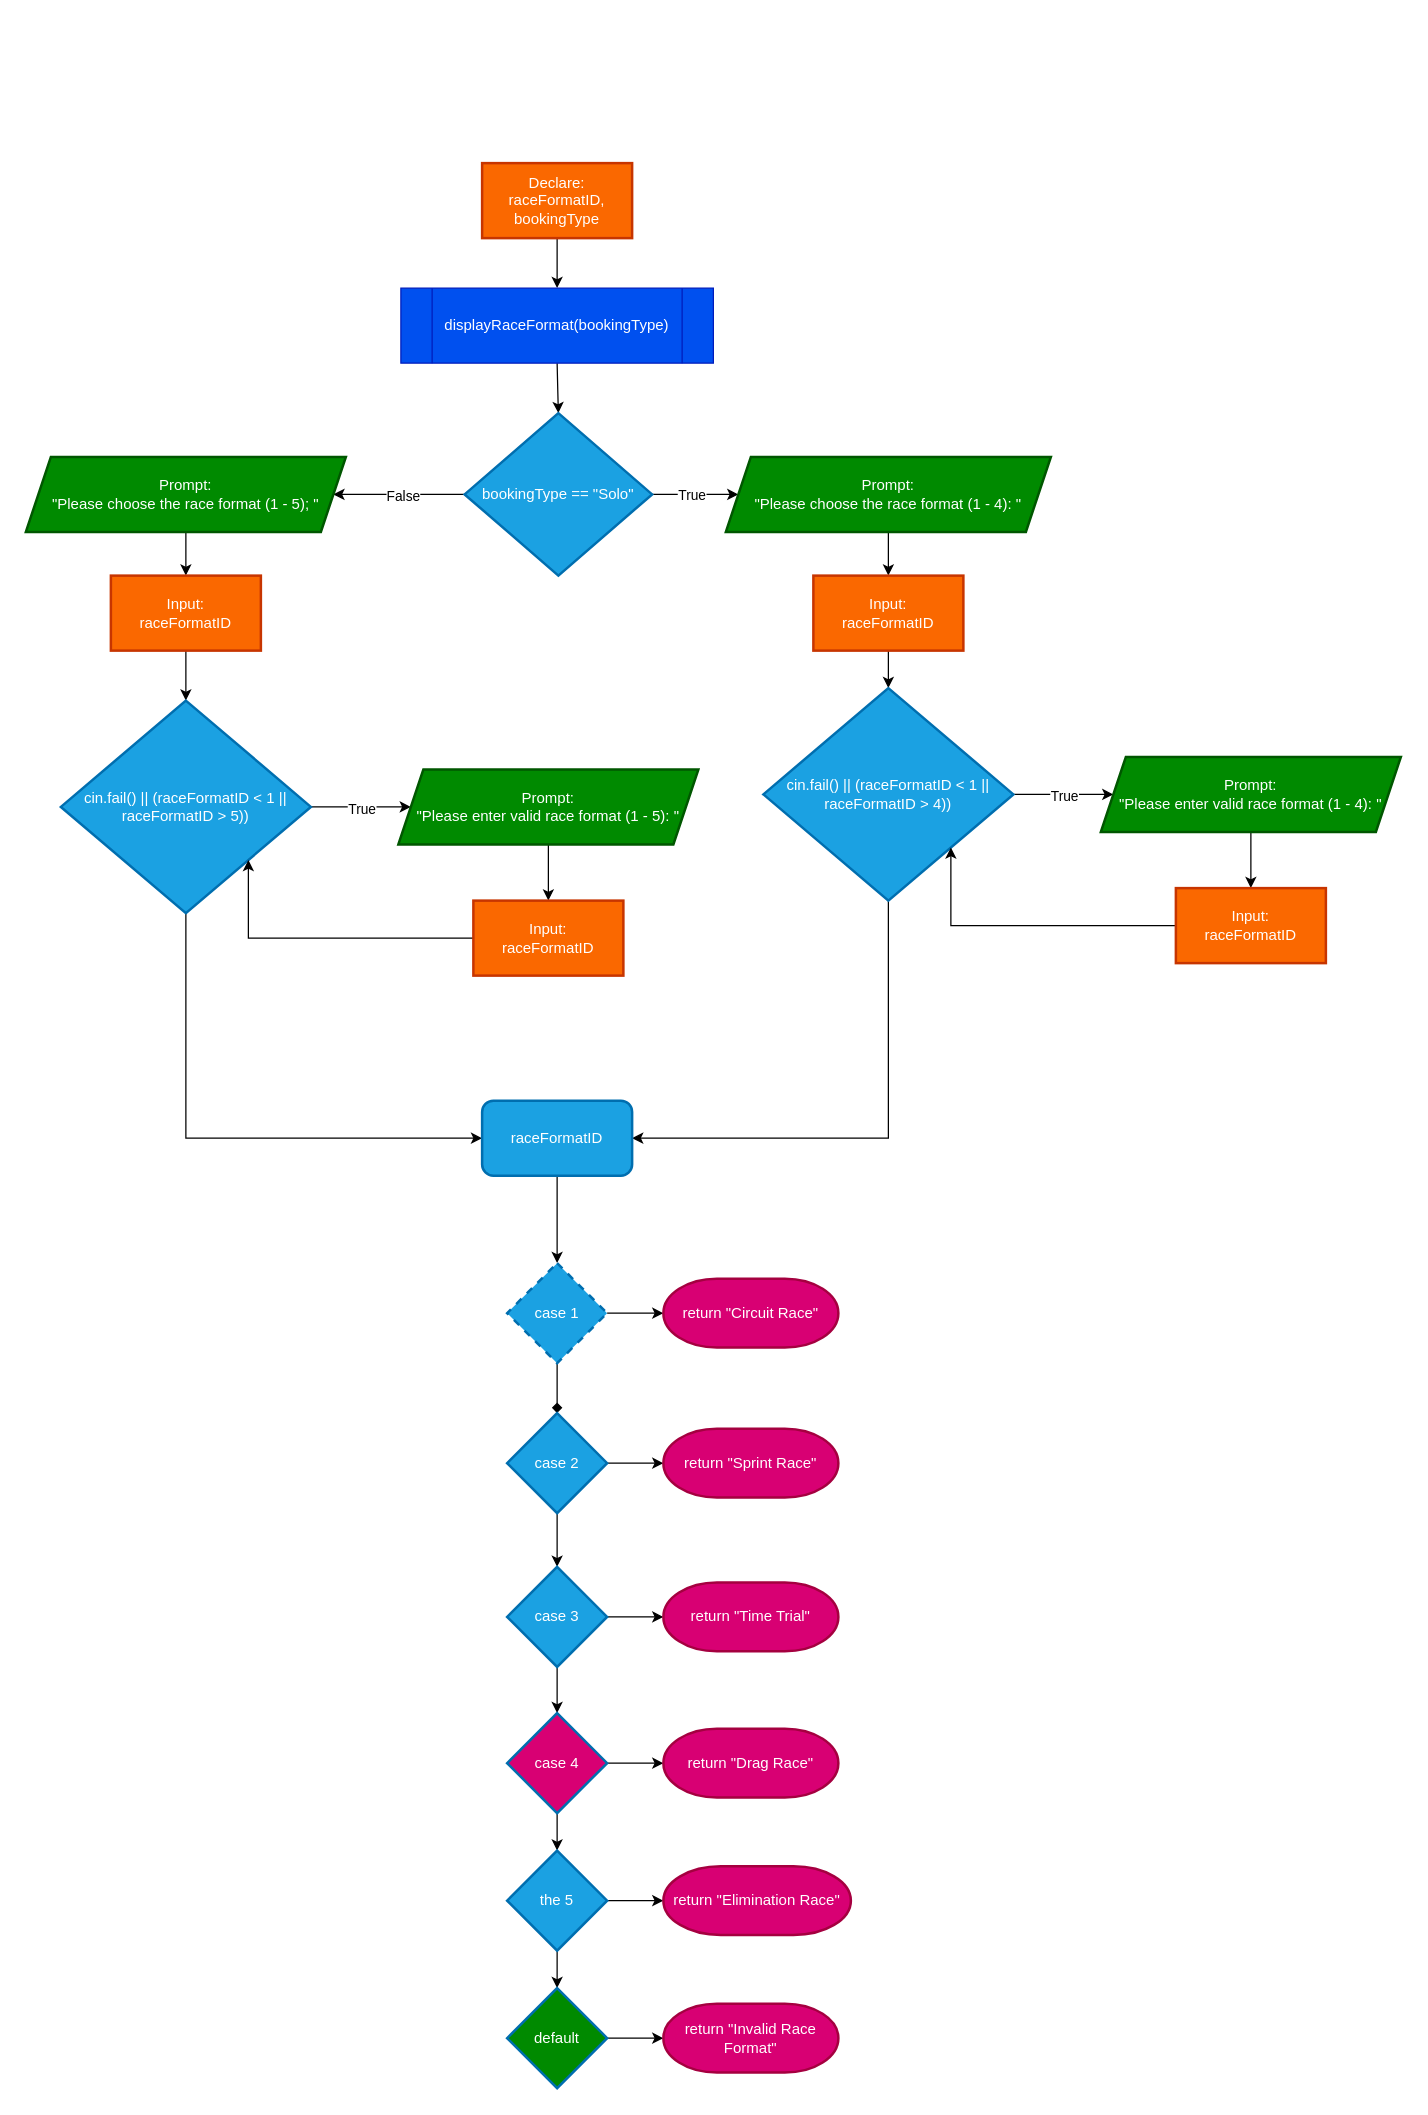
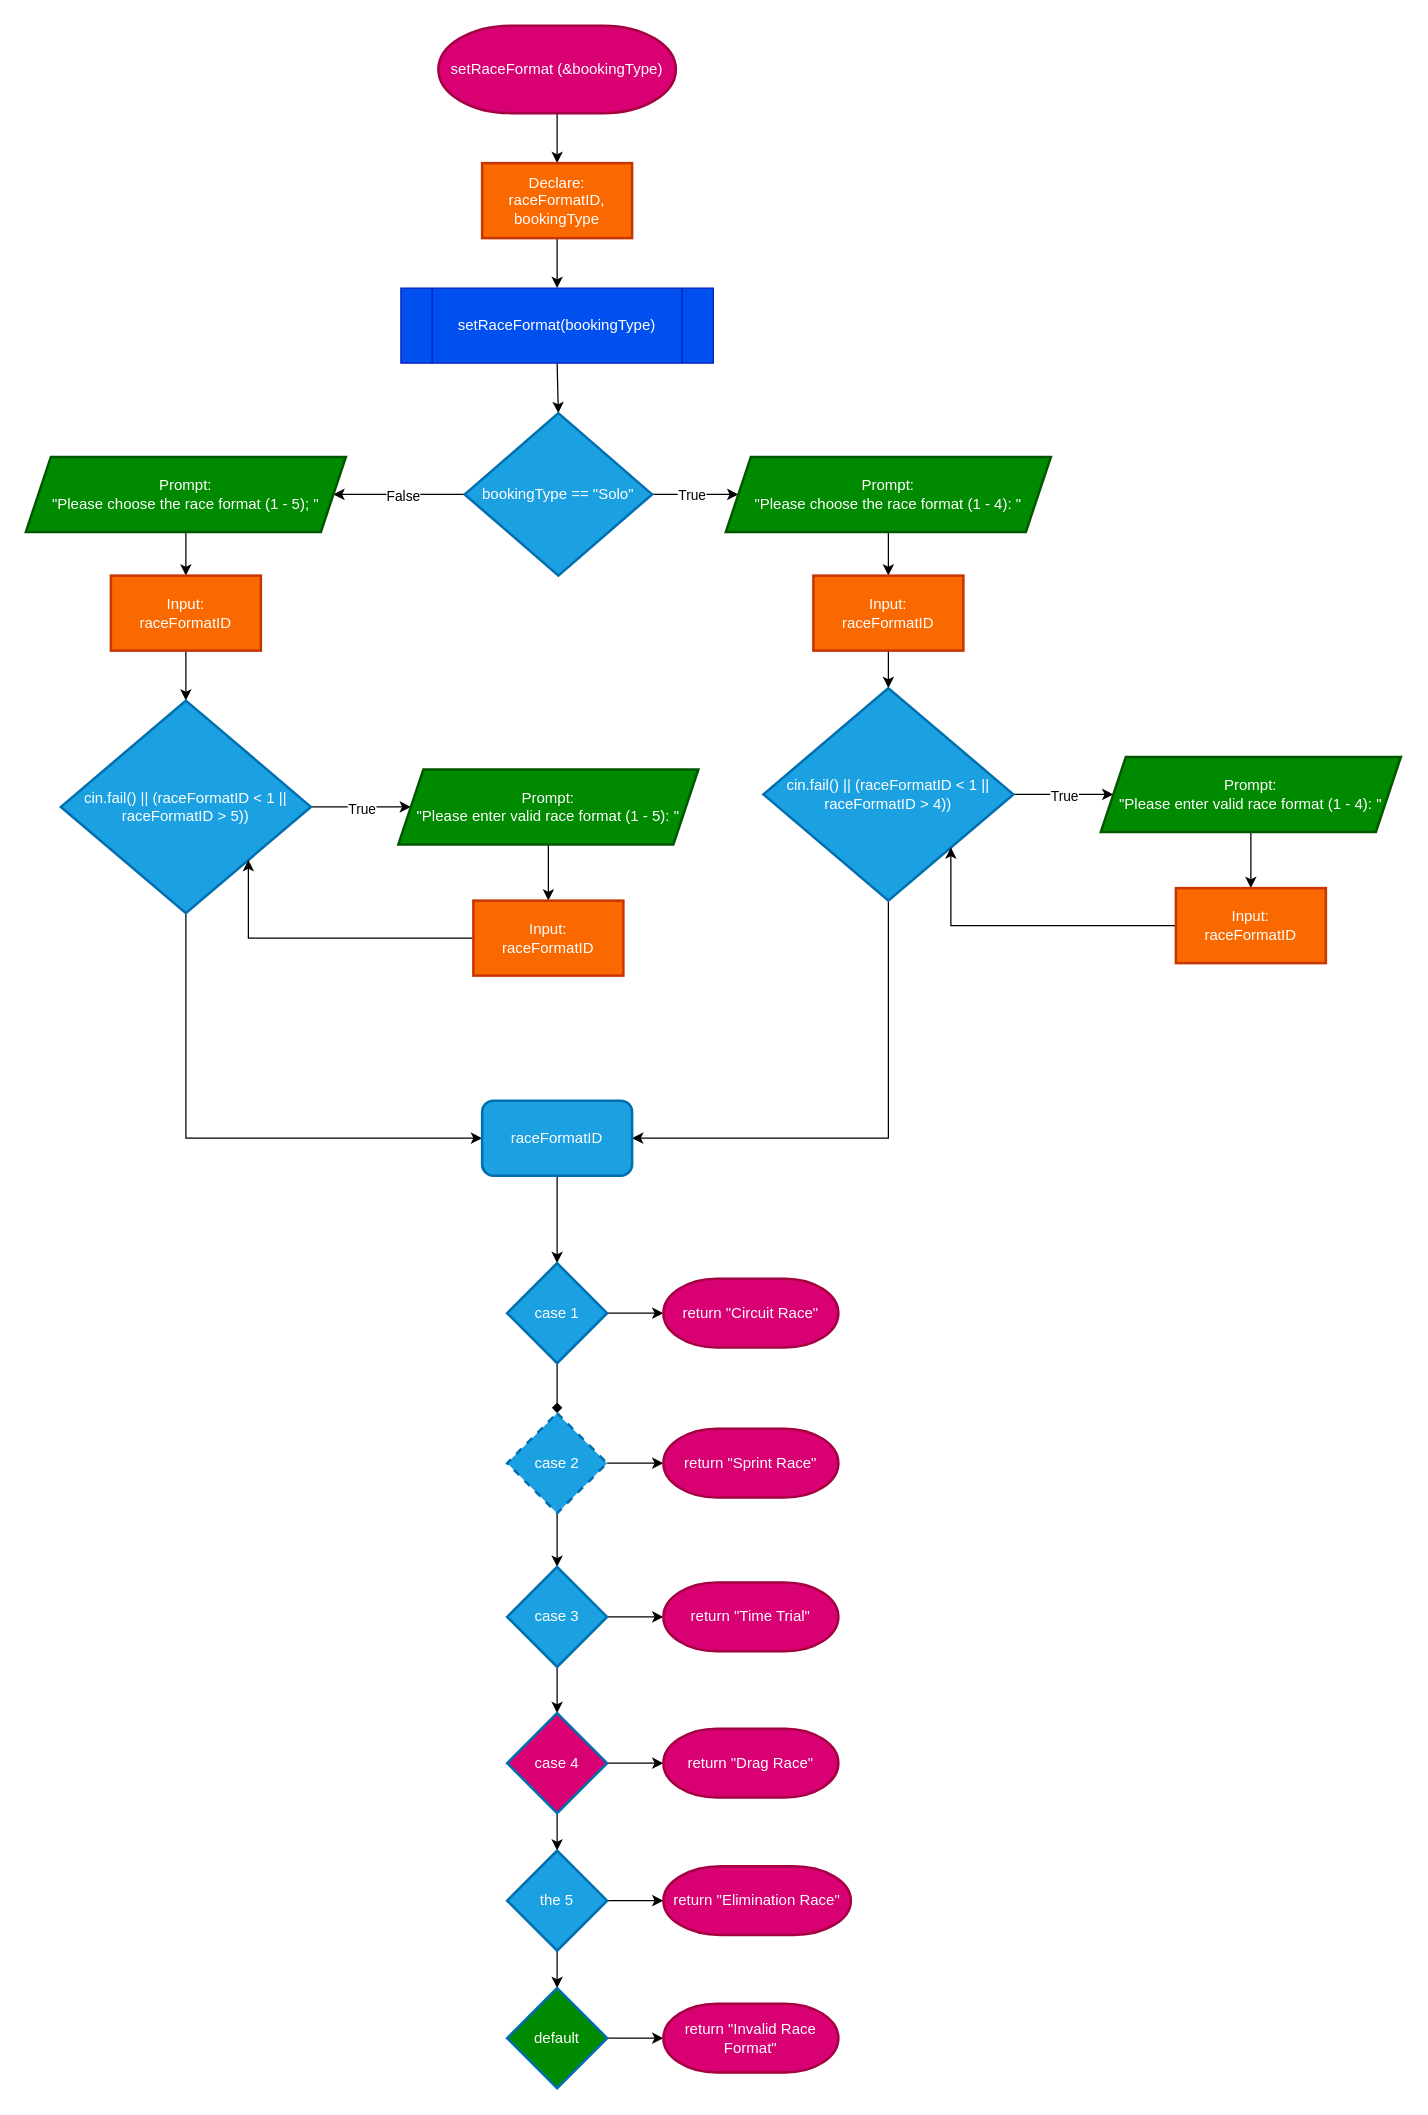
none -> (557, 69)
none -> (557, 134)
(557, 326) -> (557, 326)
(557, 1313) -> (557, 1313)
(557, 1463) -> (557, 1463)
